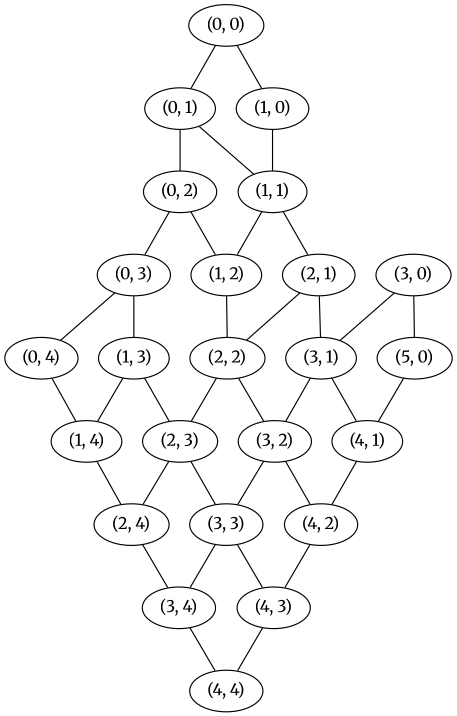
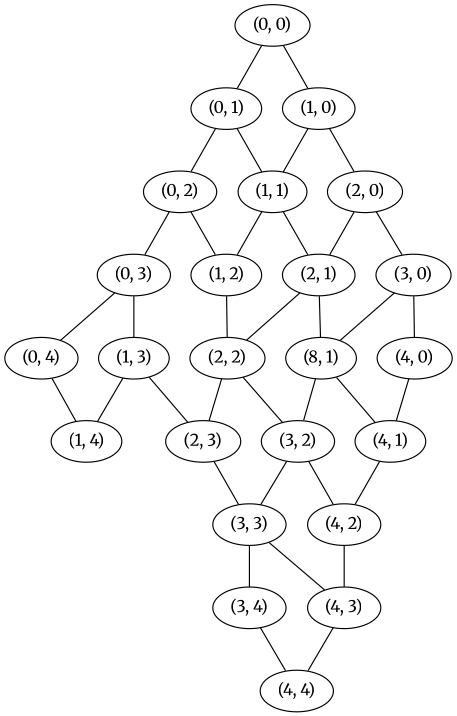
none -> (365, 192)
(321, 358) -> (321, 358)
(415, 358) -> (415, 358)
(132, 525) -> none
